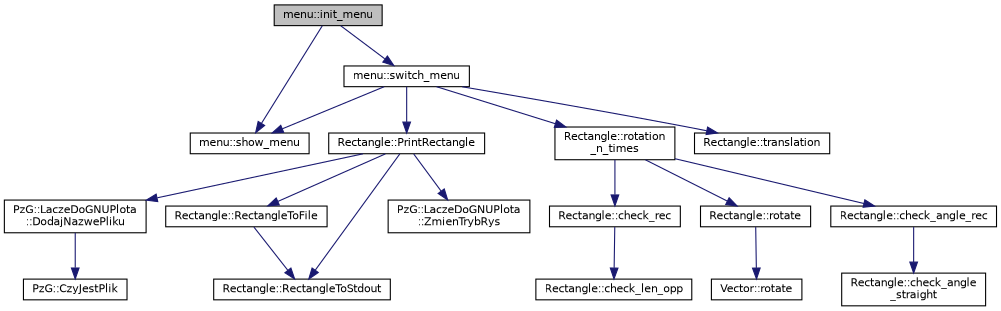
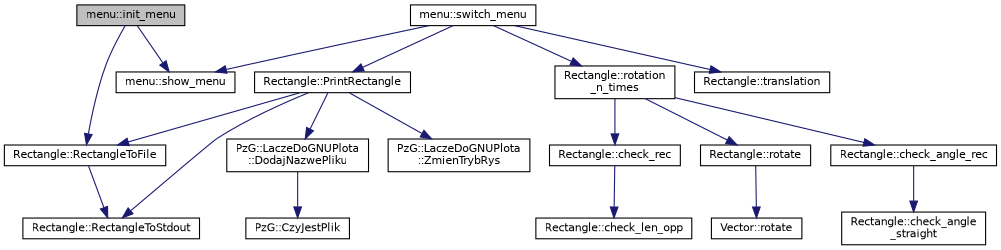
(363, 42) -> (102, 78)
